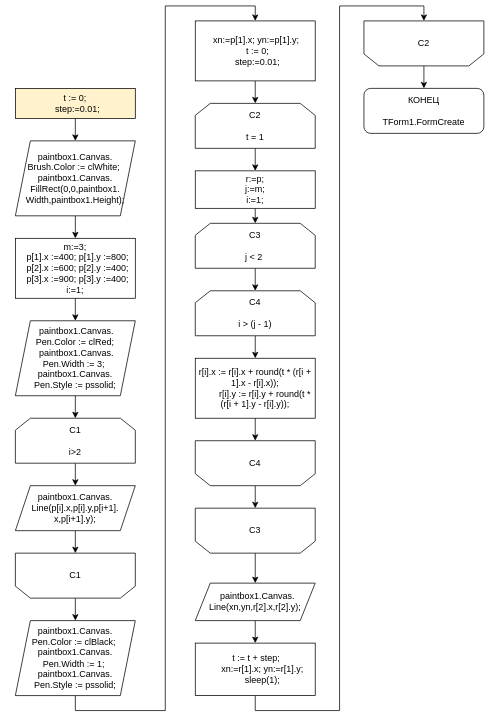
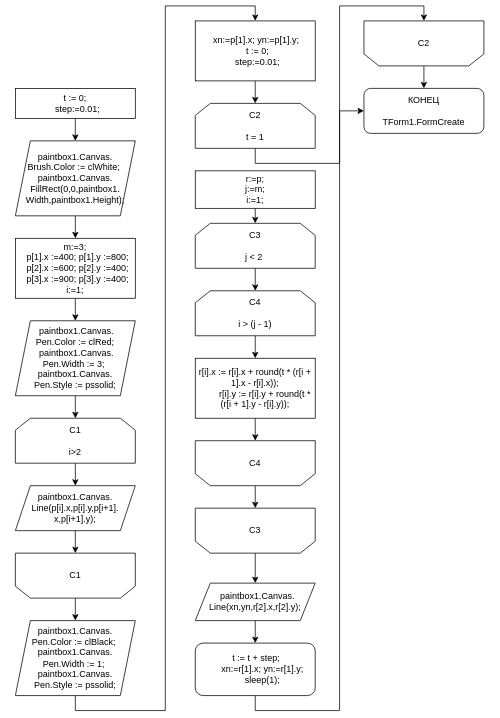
(75, 103) -> (75, 103)
(255, 163) -> (295, 163)
(255, 669) -> (255, 669)
